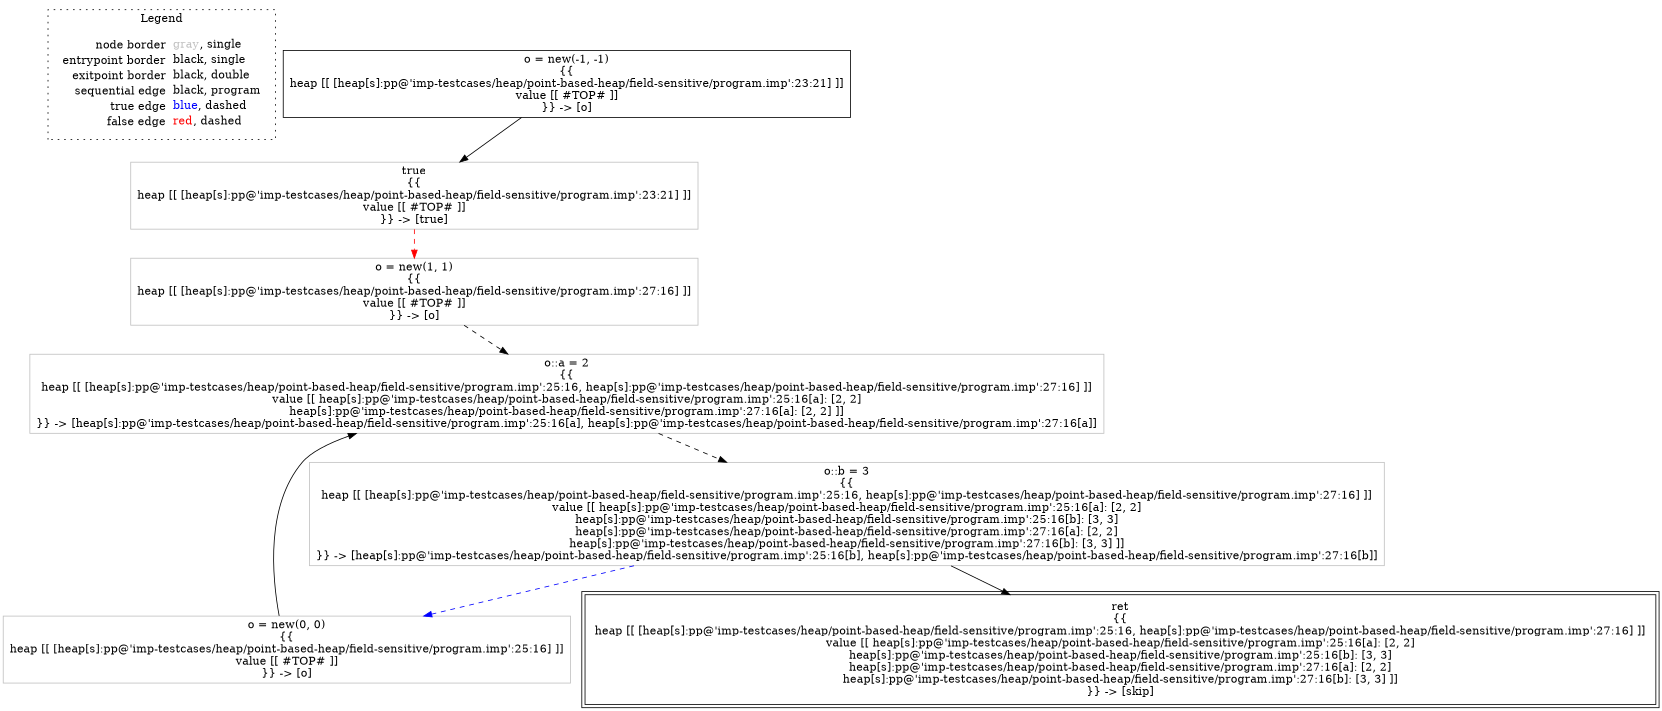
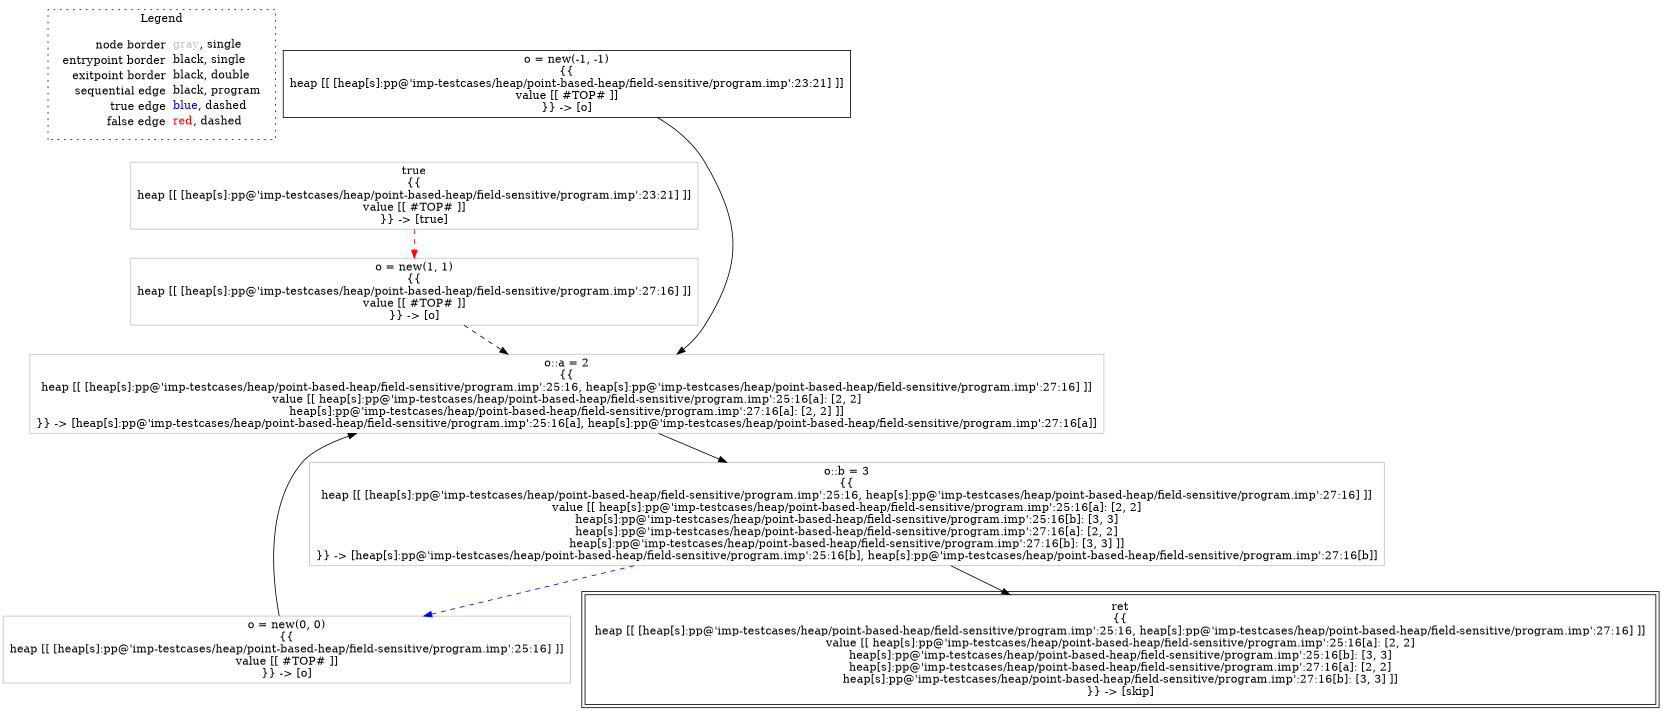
(494, 137) -> (731, 227)
(689, 446) -> (689, 446)
